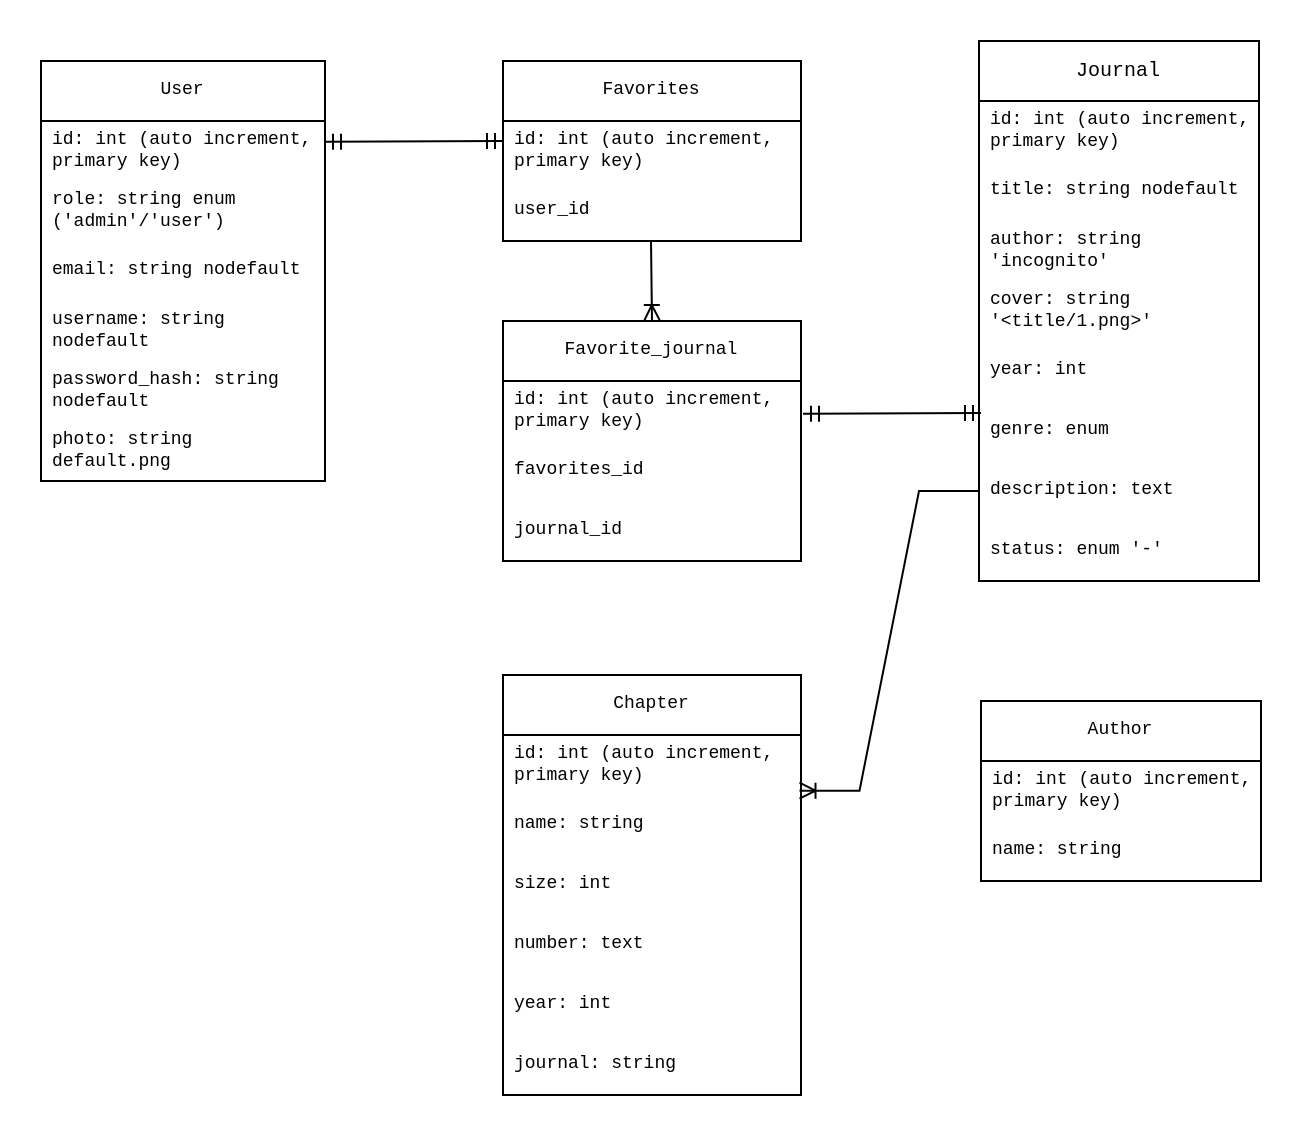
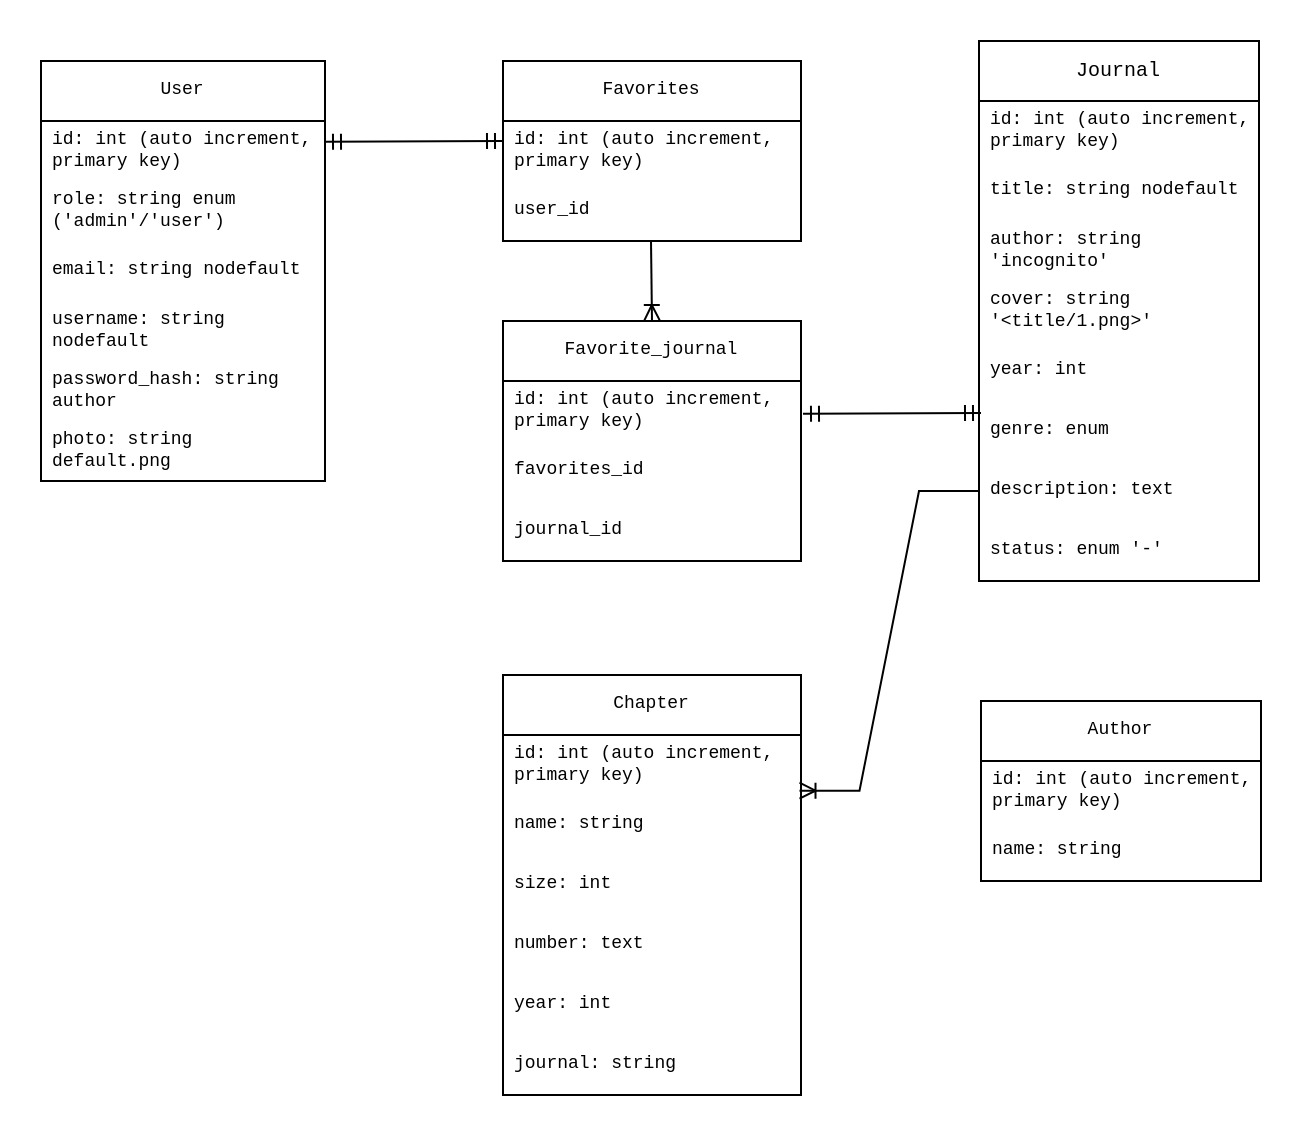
(185, 391) -> (185, 391)
